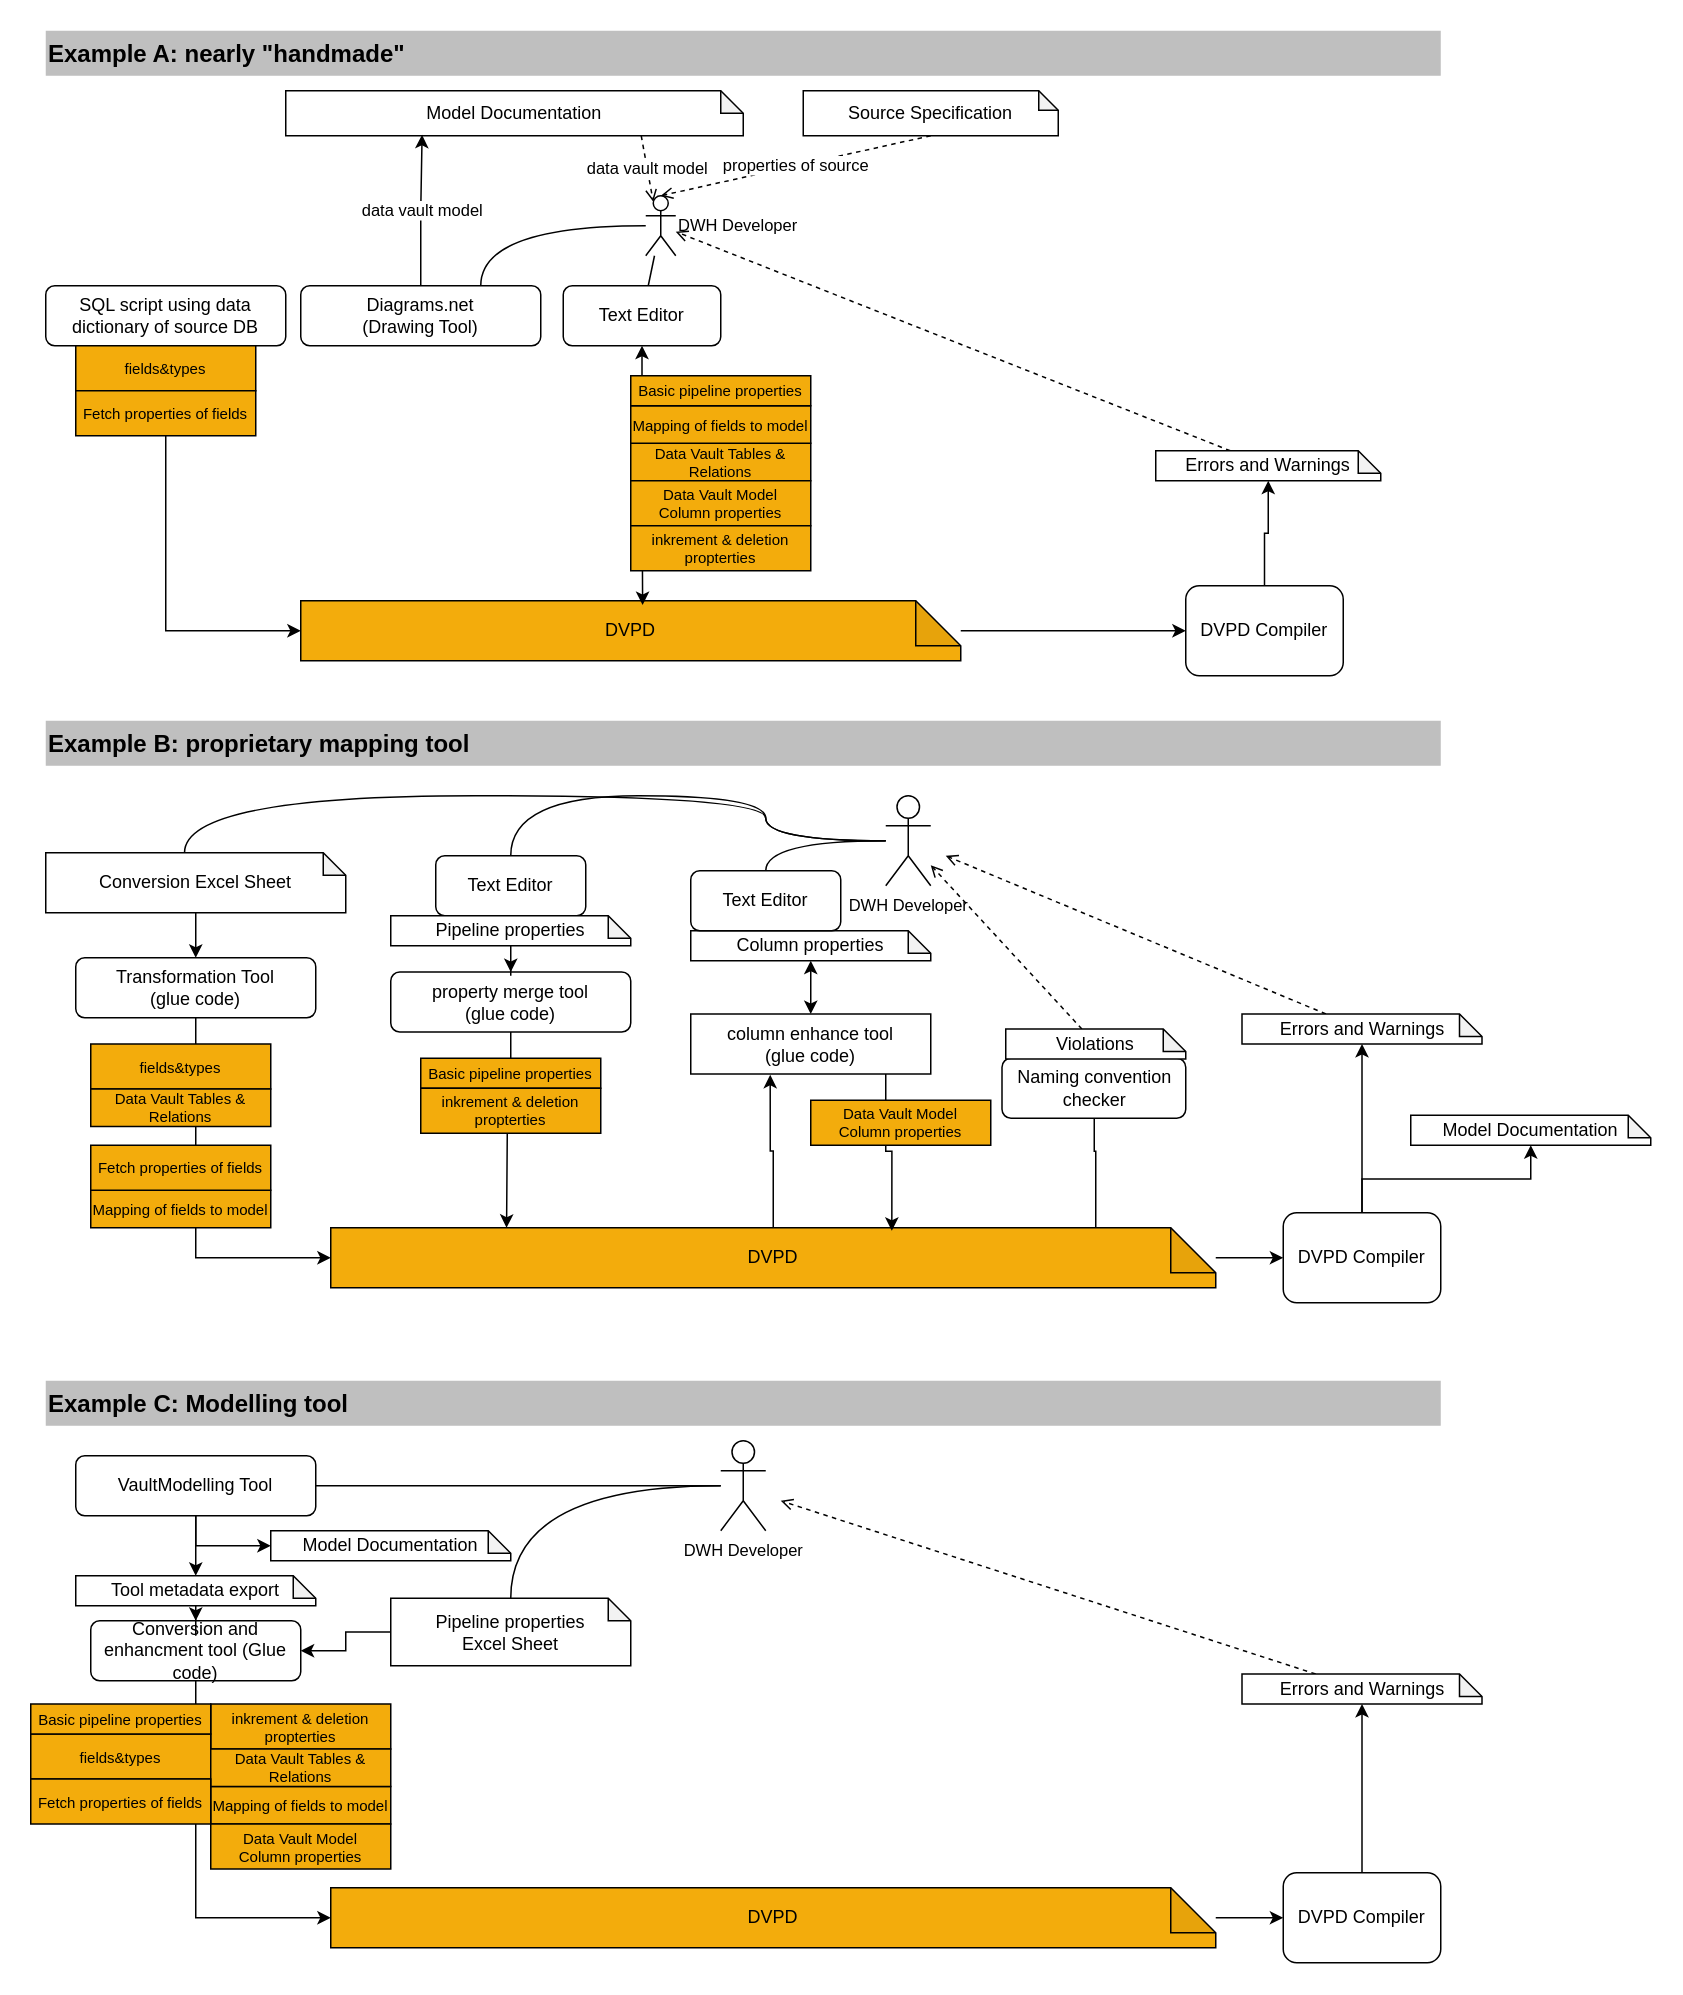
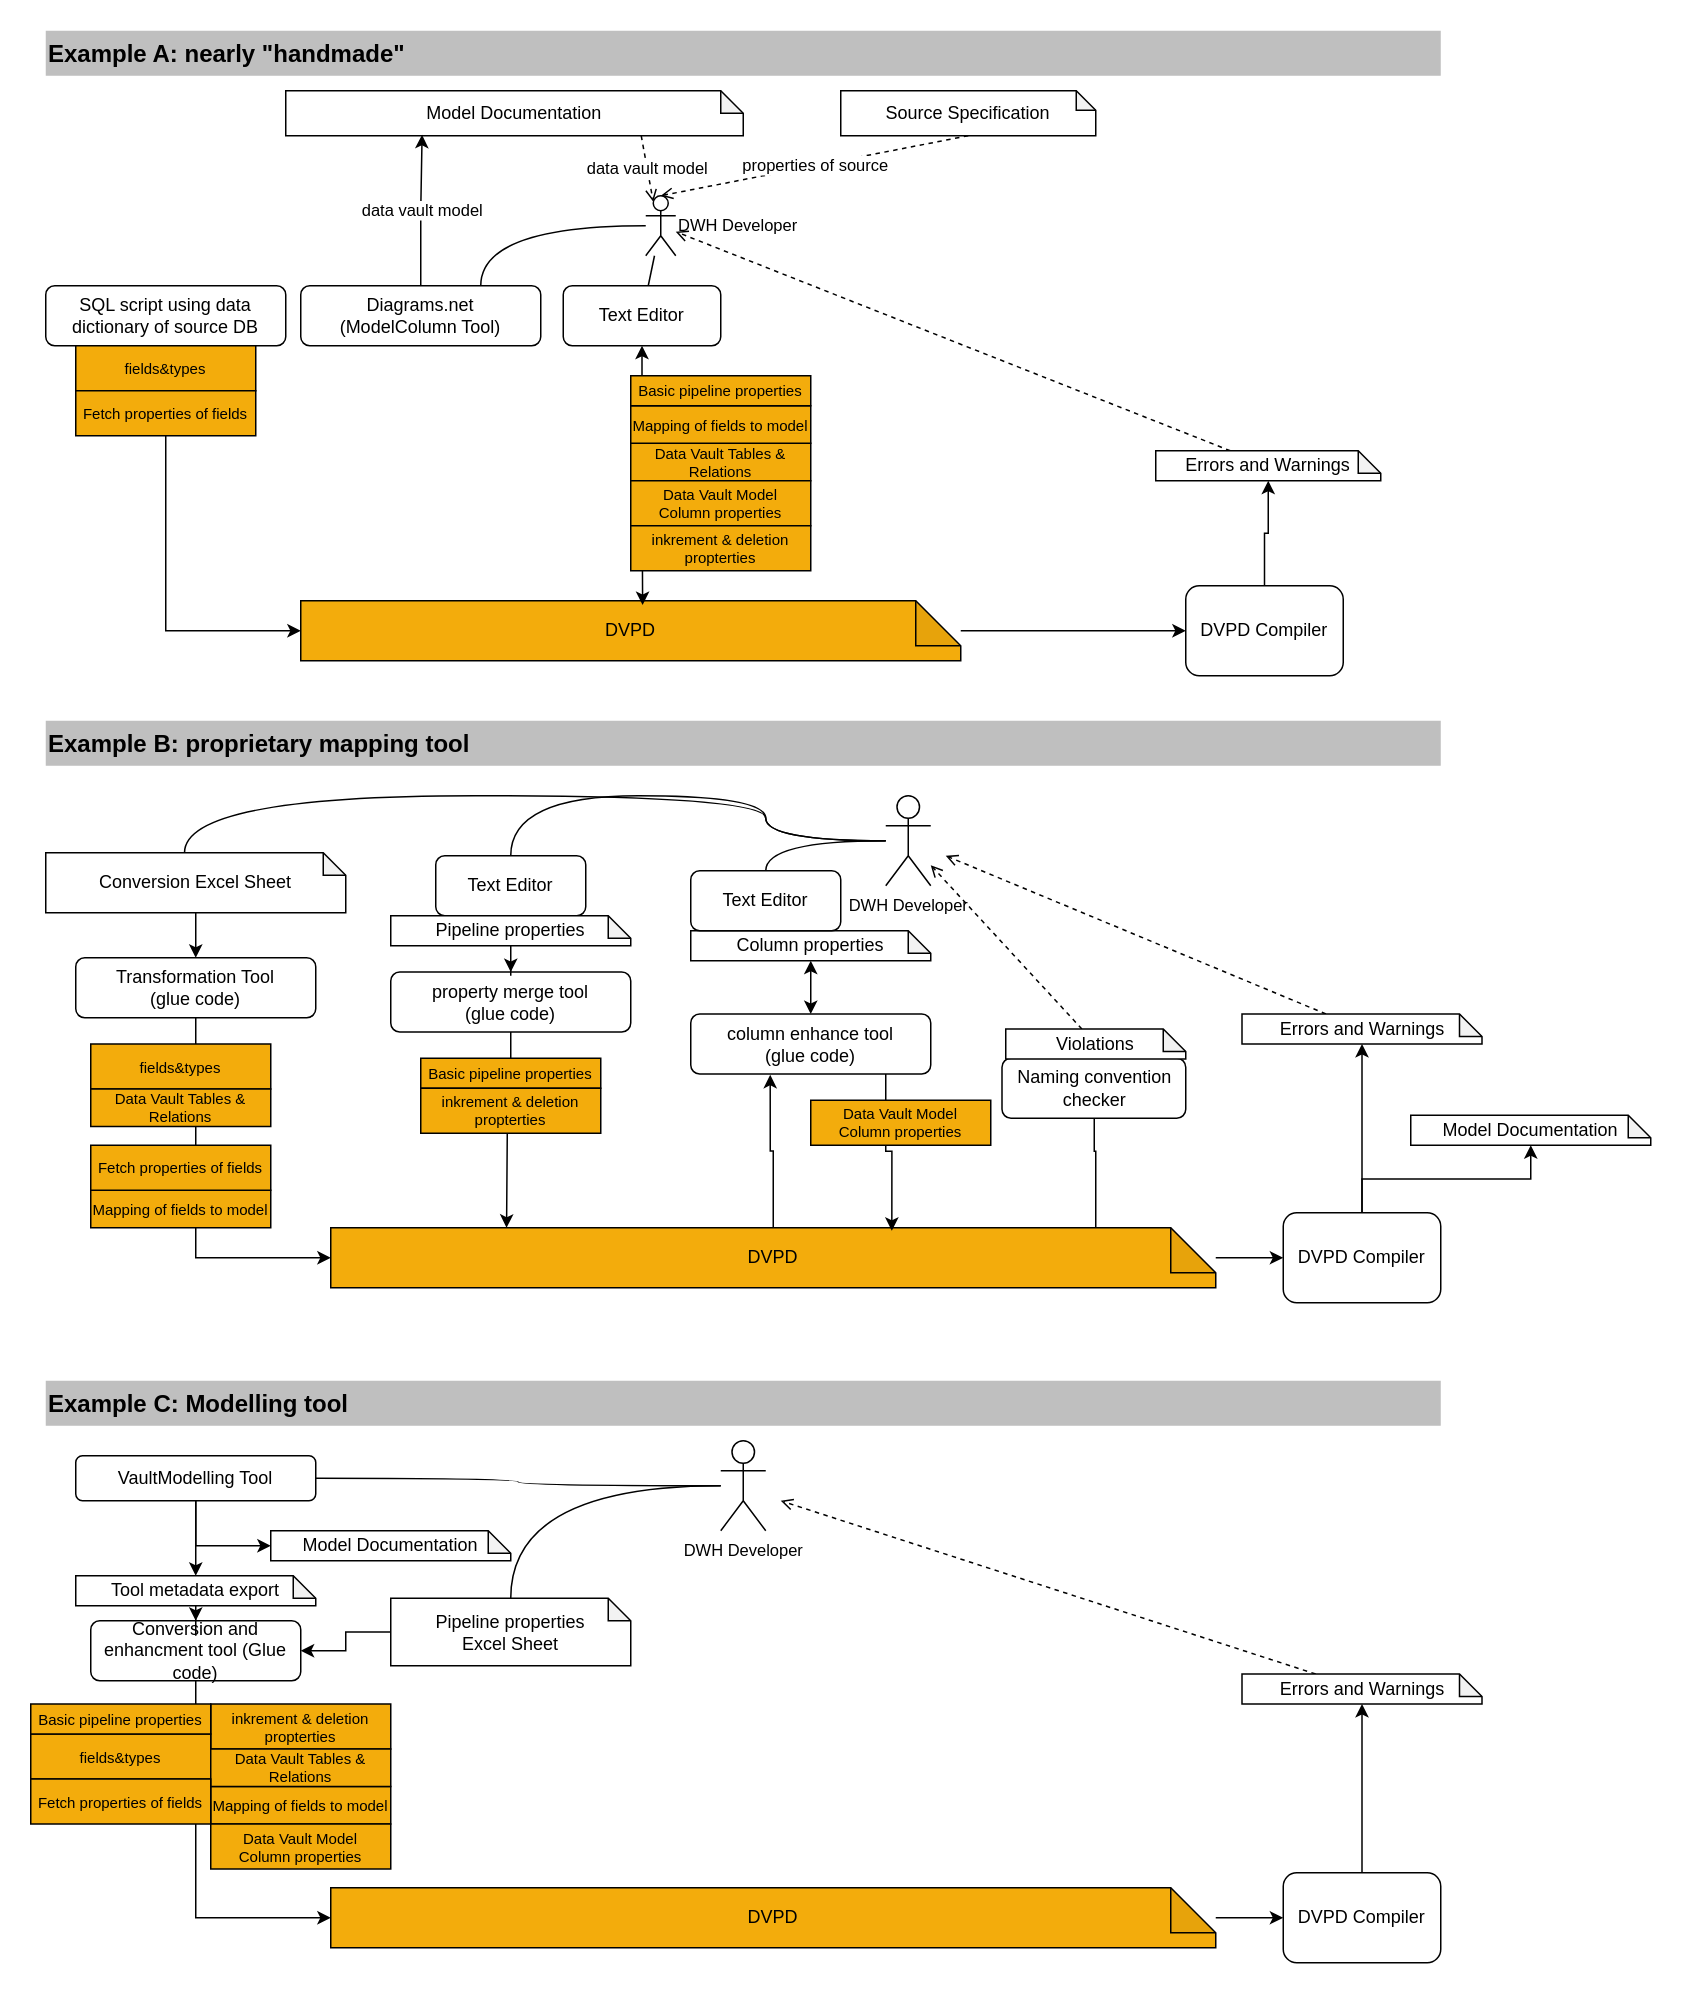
(931, 113) -> (968, 113)
(421, 316) -> (421, 316)
(811, 1044) -> (811, 1044)
(196, 1486) -> (196, 1478)
